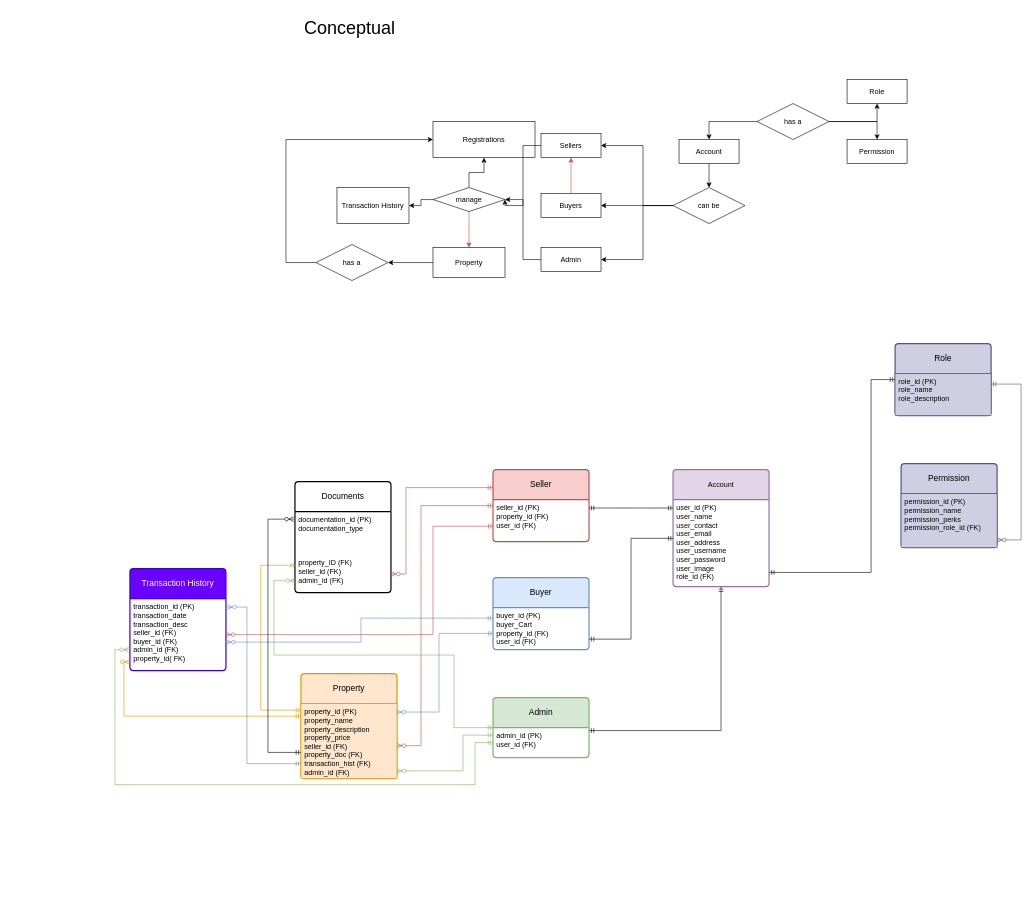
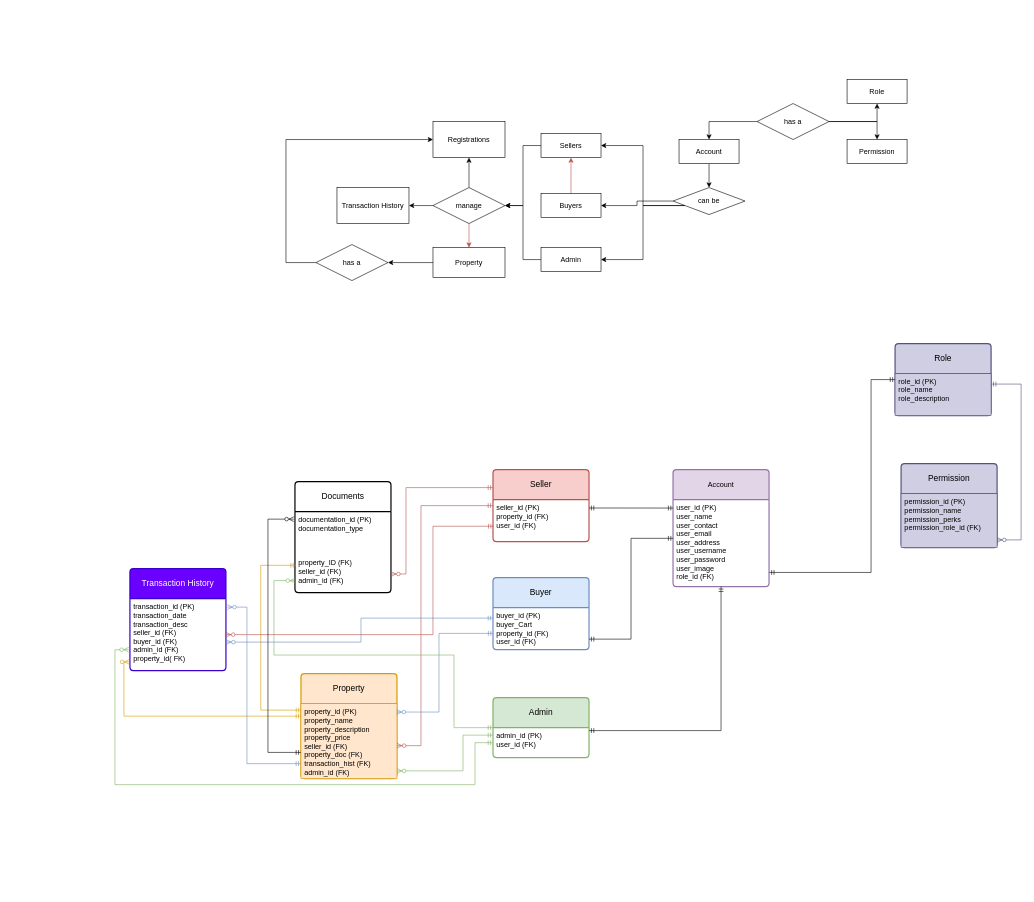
(349, 27) -> none
(484, 140) -> (469, 140)
(469, 200) -> (469, 206)
(709, 206) -> (709, 201)
